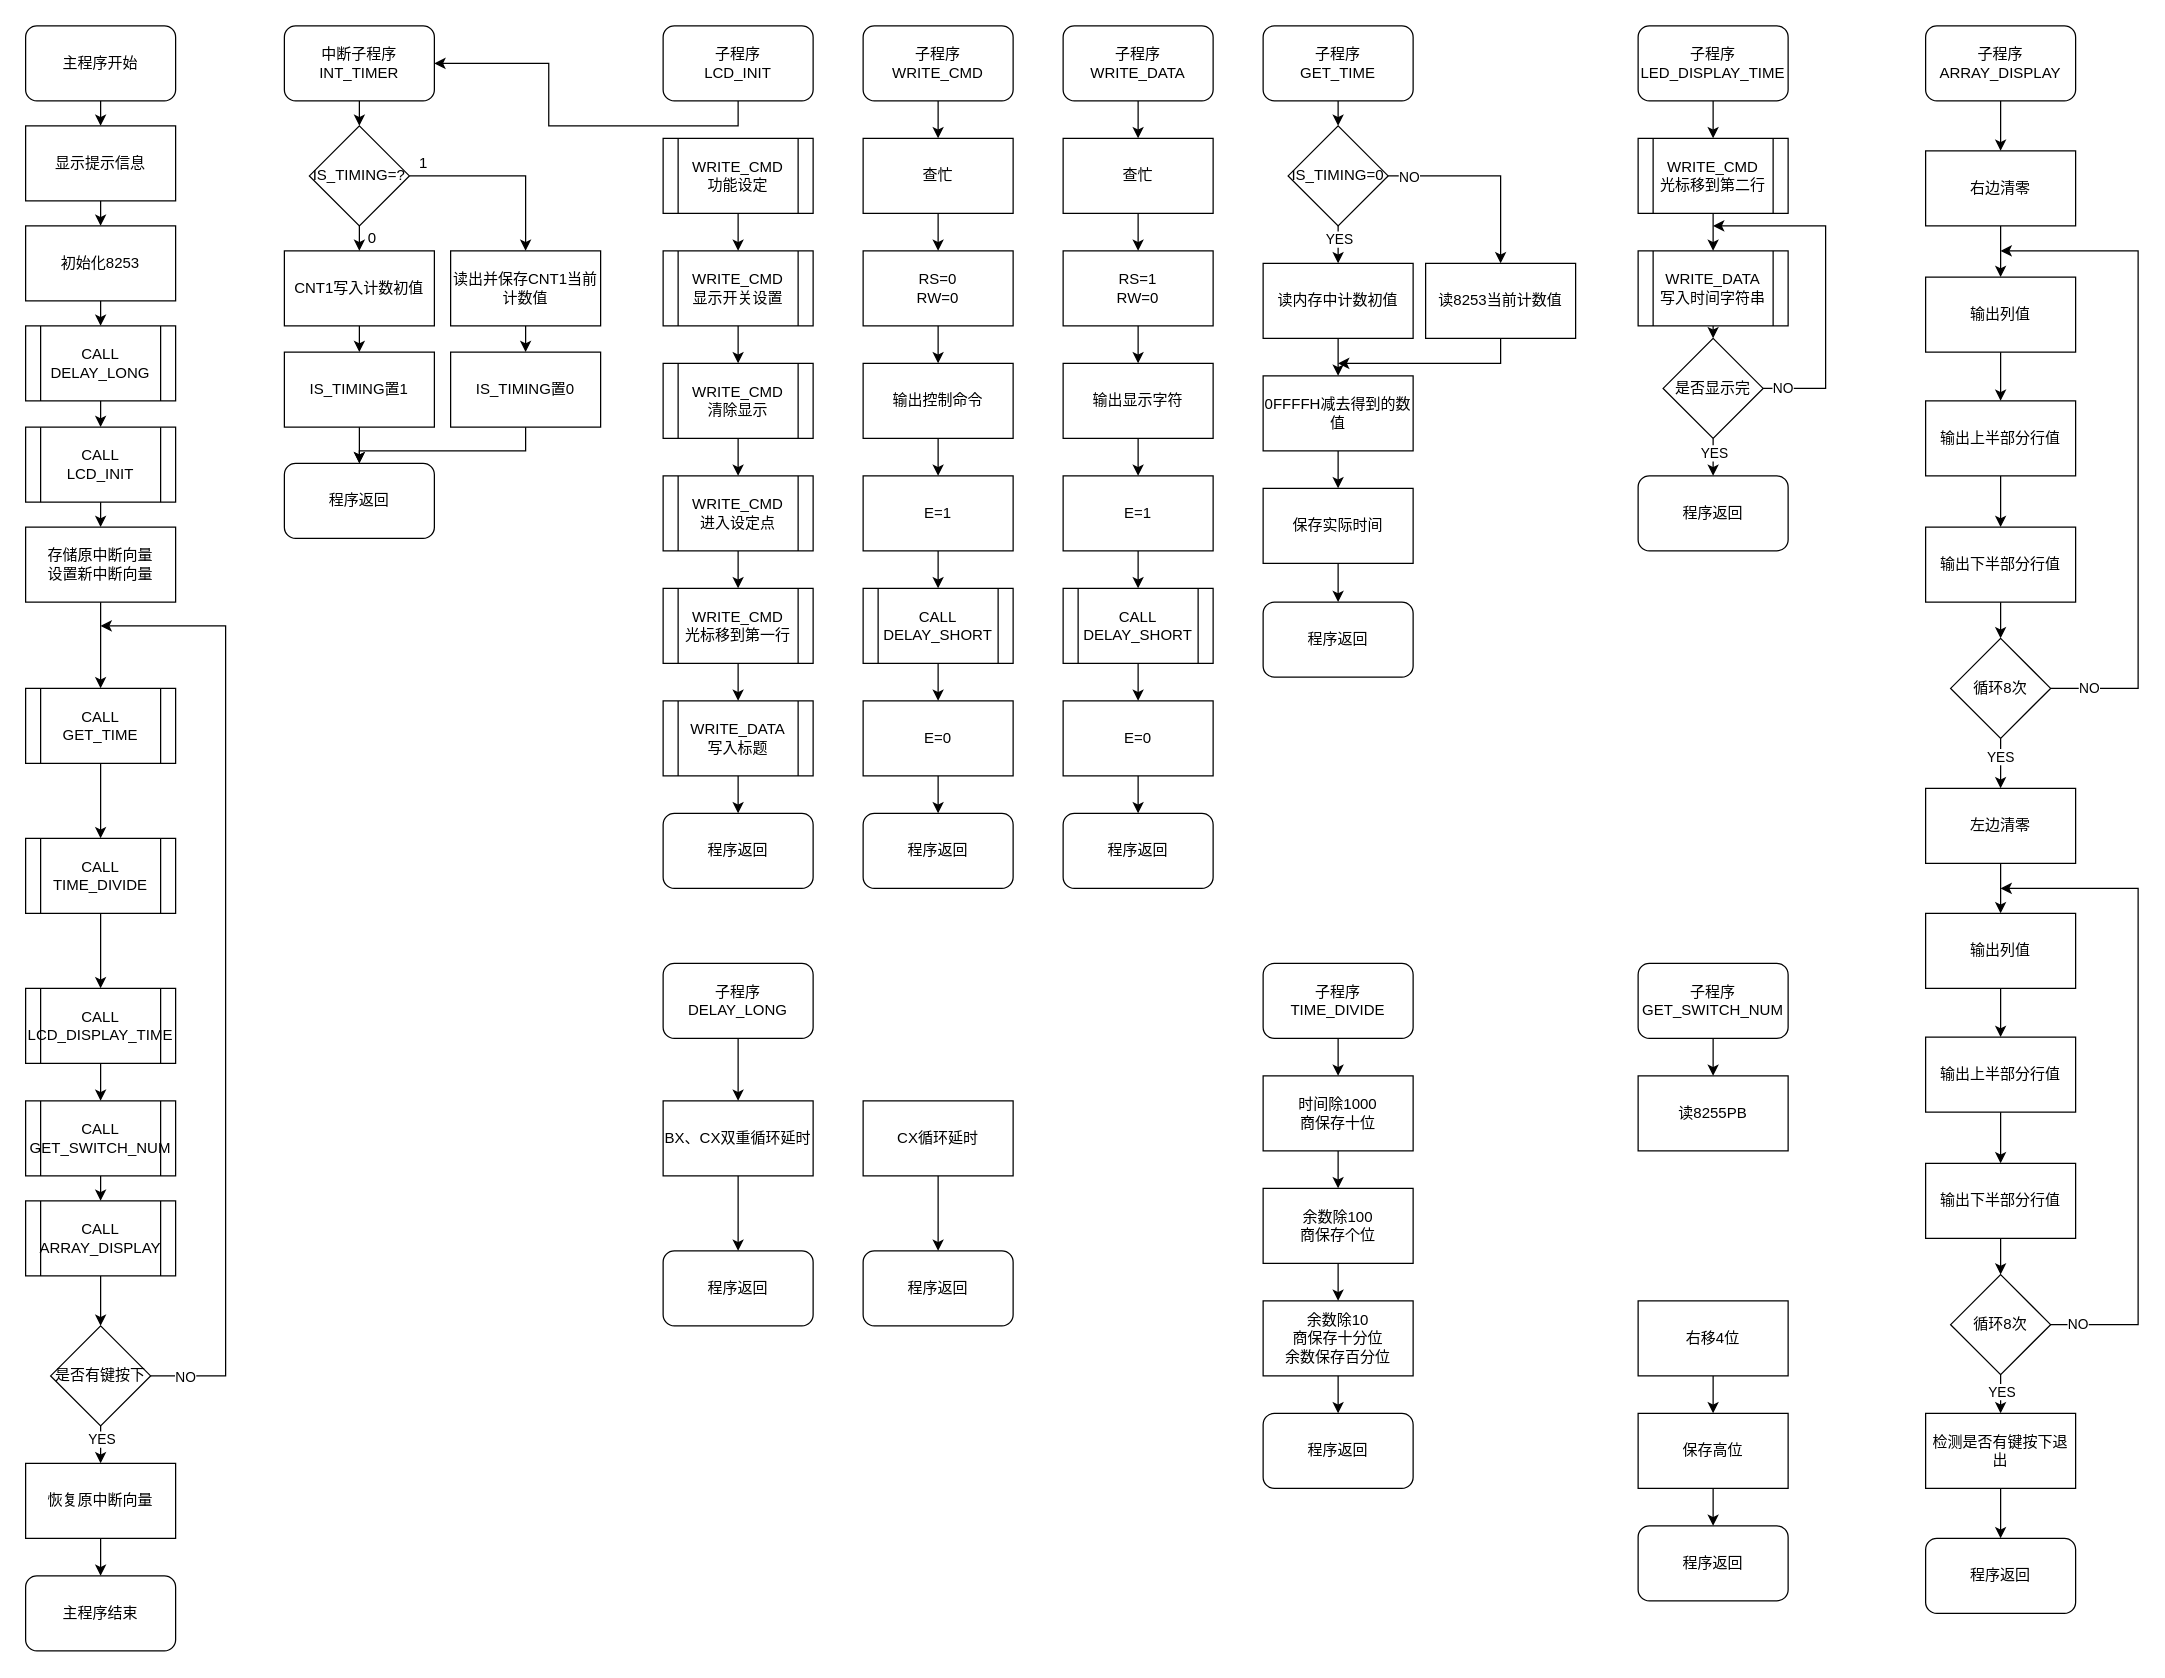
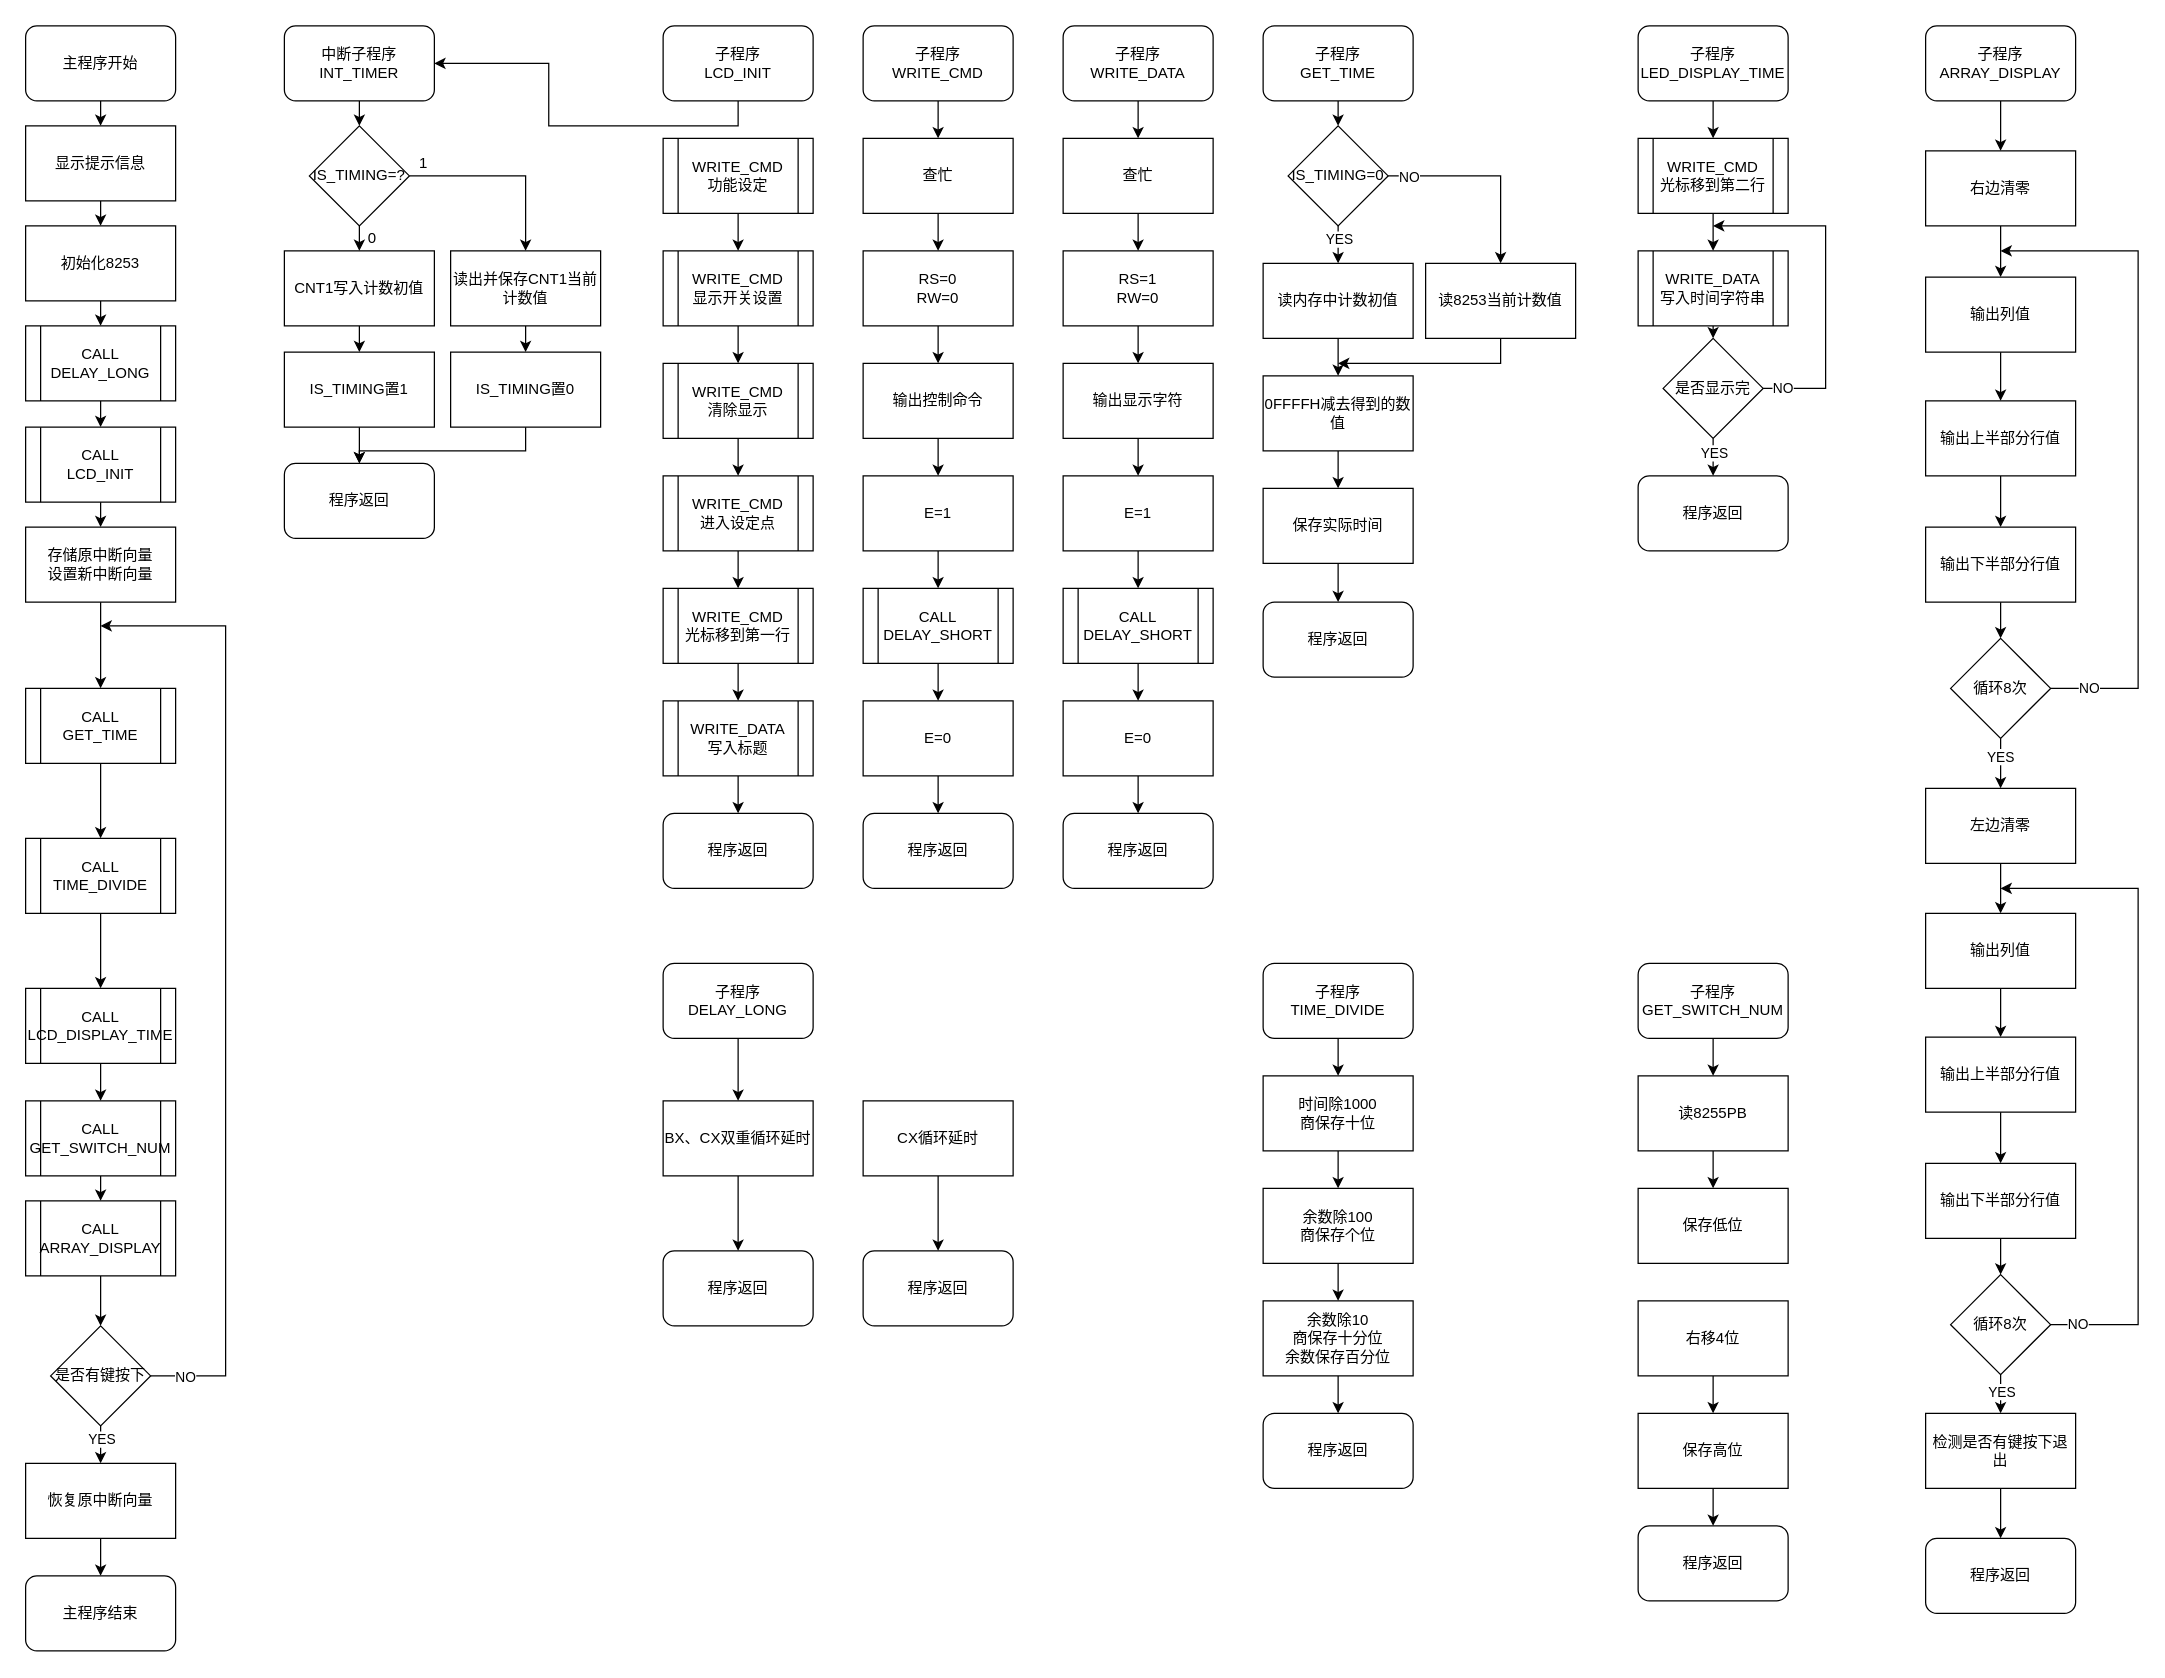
none -> (1713, 1165)
none -> (1713, 1226)
